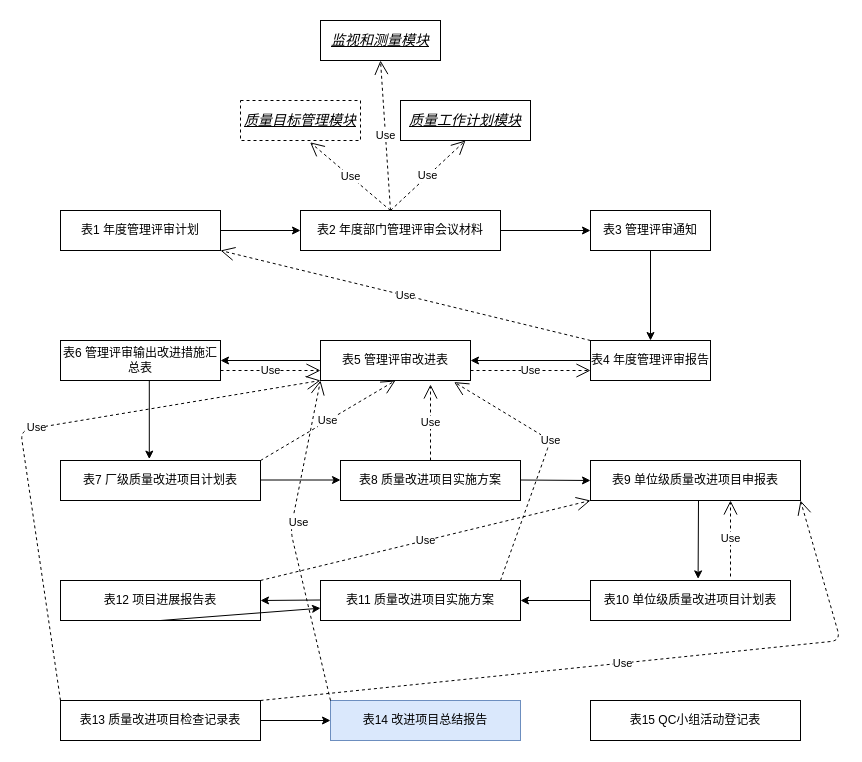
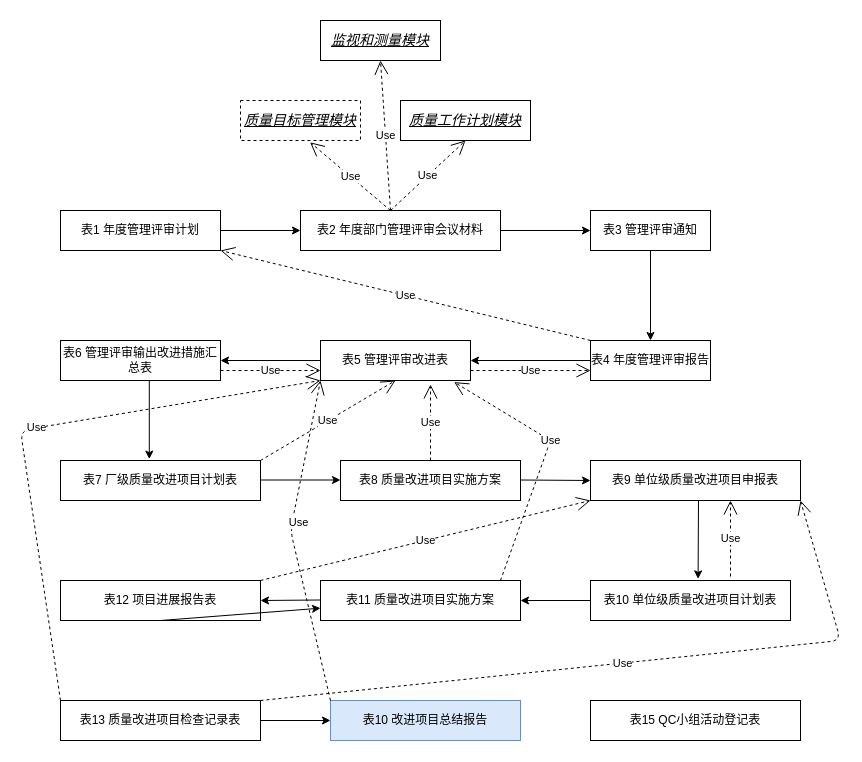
(426, 721) -> (426, 721)
